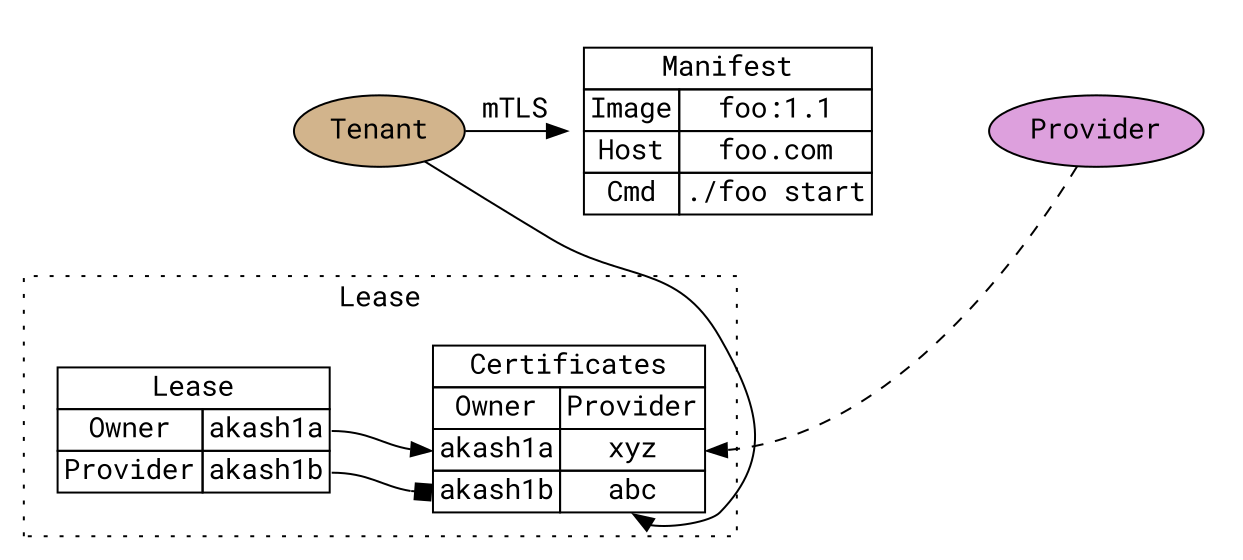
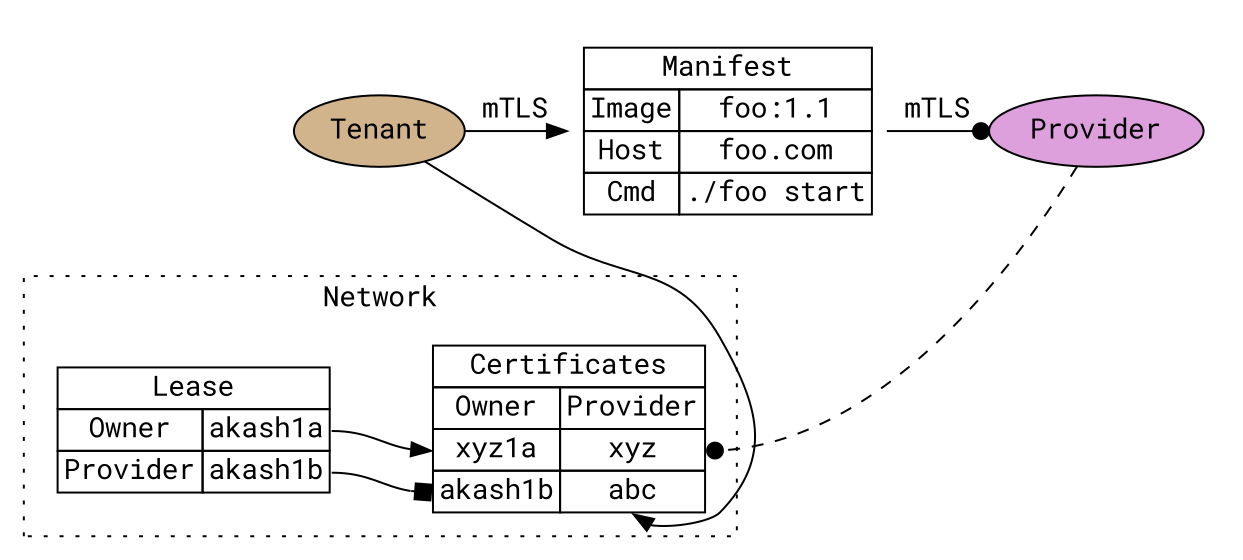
none -> (930, 131)
(380, 299) -> (380, 299)
(930, 348) -> (930, 348)
(497, 449) -> (497, 449)
